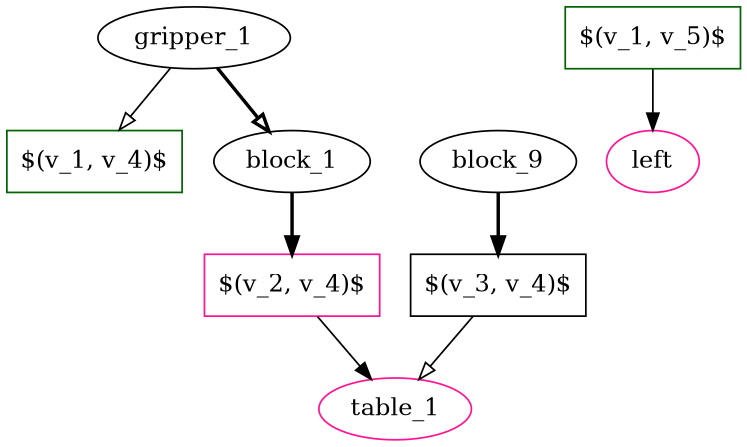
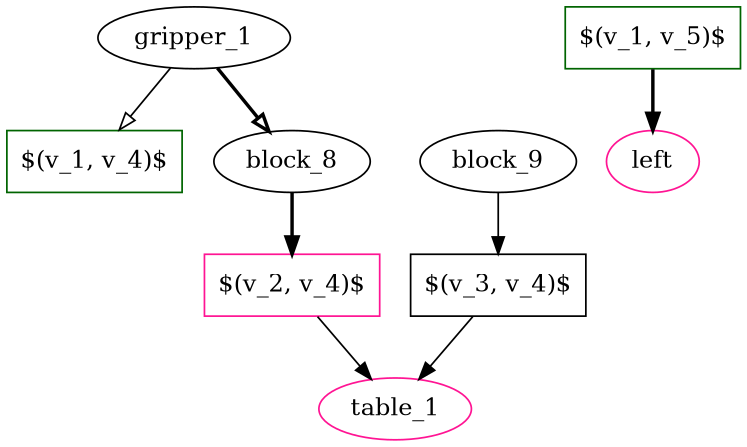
(653, 91) -> (653, 91)
(292, 161) -> (292, 161)
(498, 215) -> (498, 215)
(451, 342) -> (451, 342)
